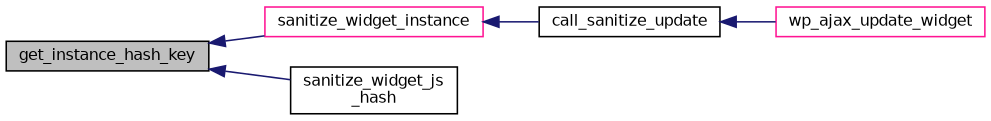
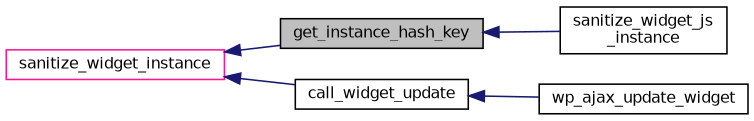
(630, 22) -> (382, 94)
(880, 22) -> (644, 99)
(245, 38) -> (260, 48)
(374, 90) -> (644, 30)
